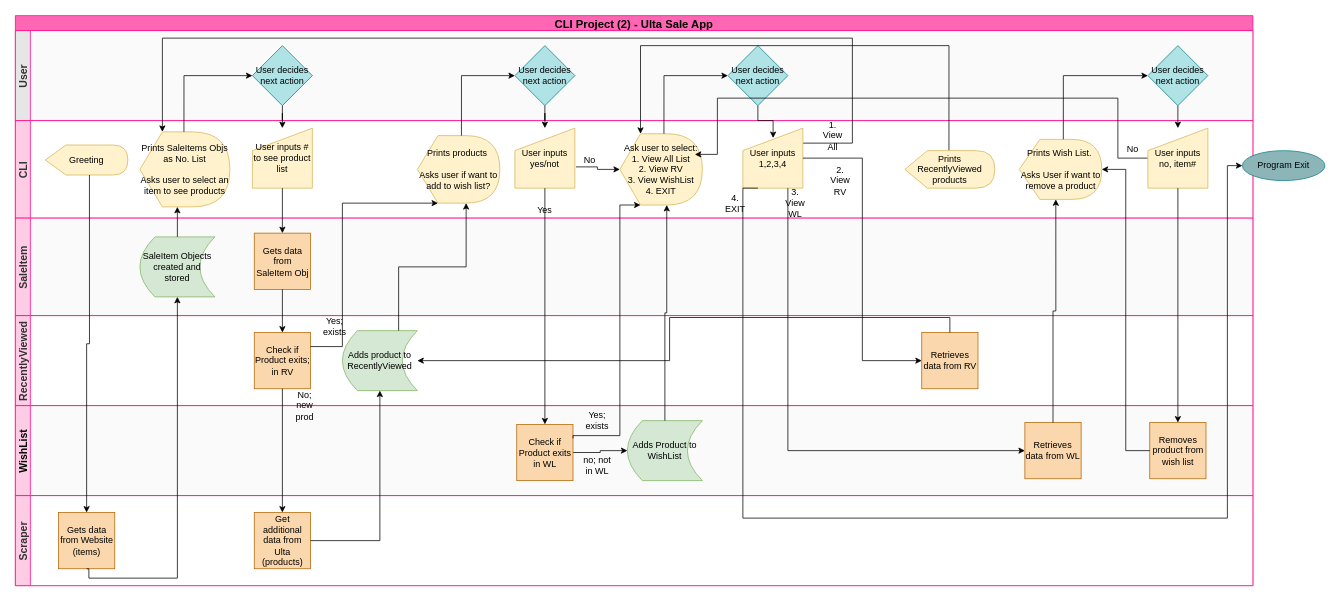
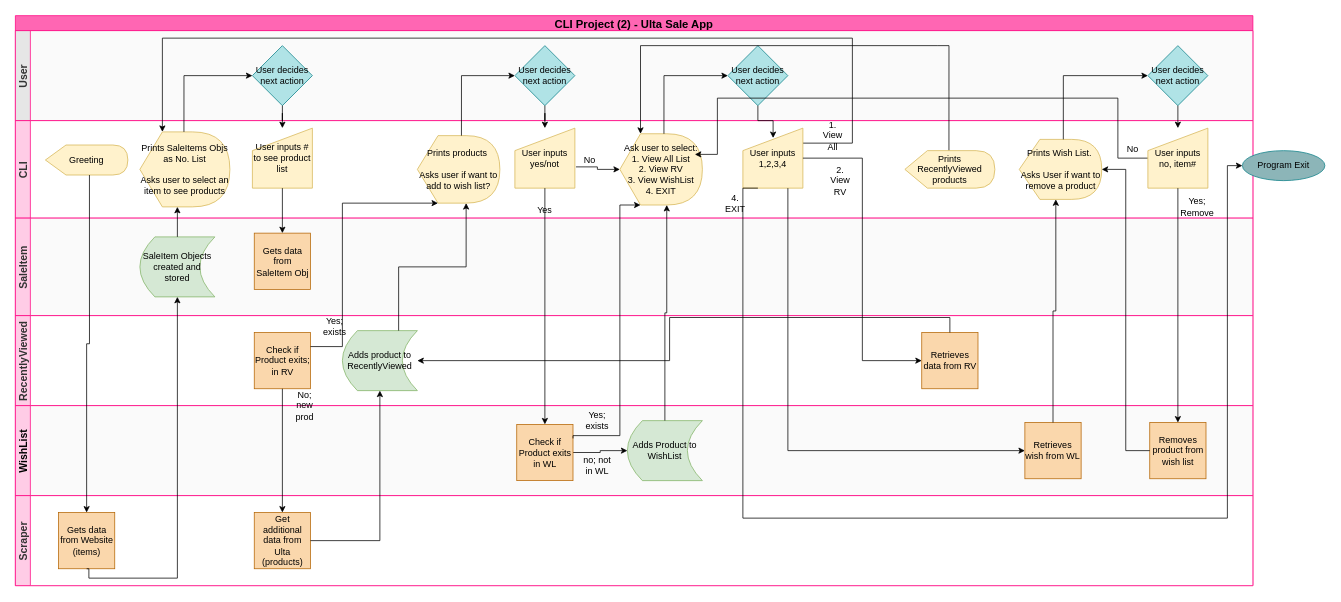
(795, 203) -> none
none -> (1197, 207)
(282, 308) -> none
(1053, 450) -> (1053, 450)
